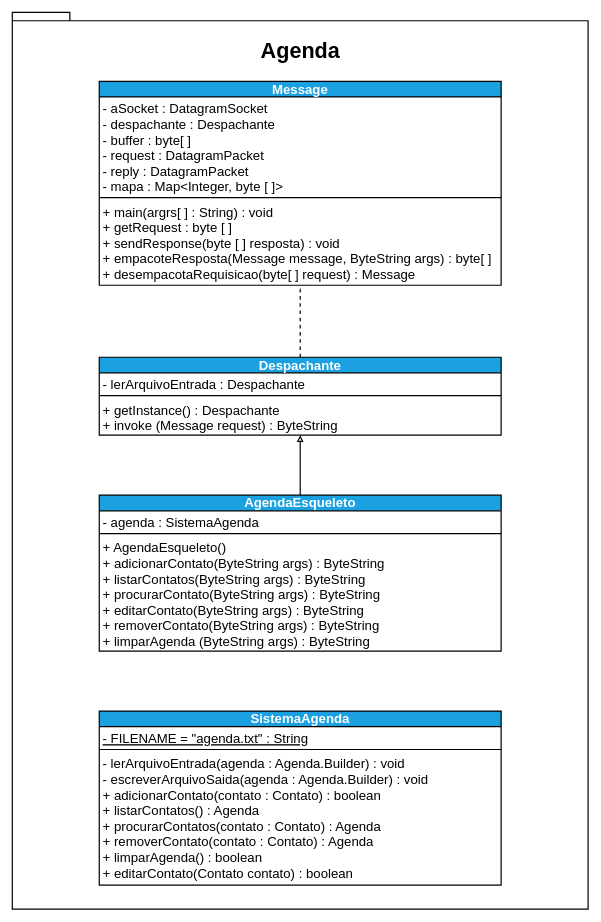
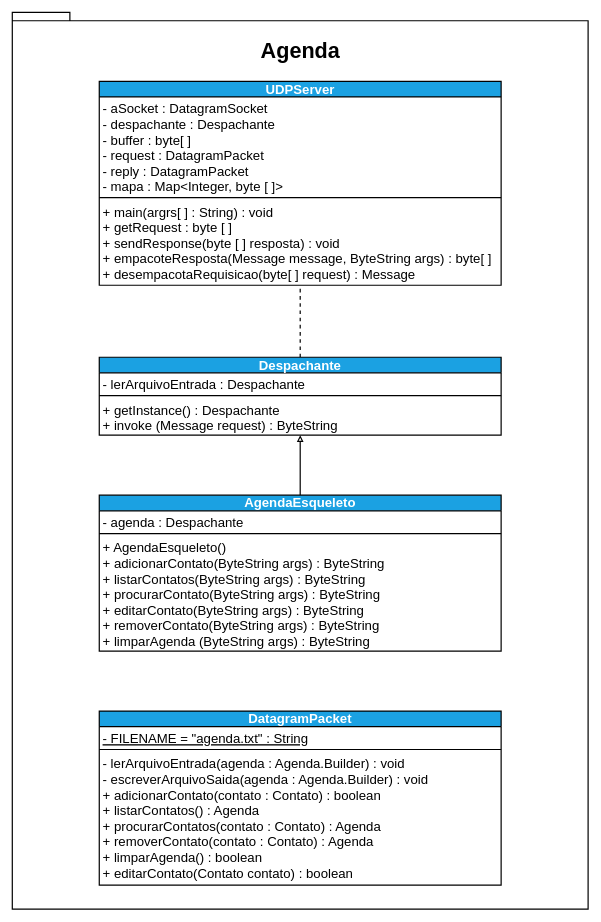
(300, 89) -> (300, 89)
(183, 523) -> (177, 523)
(300, 719) -> (300, 719)
